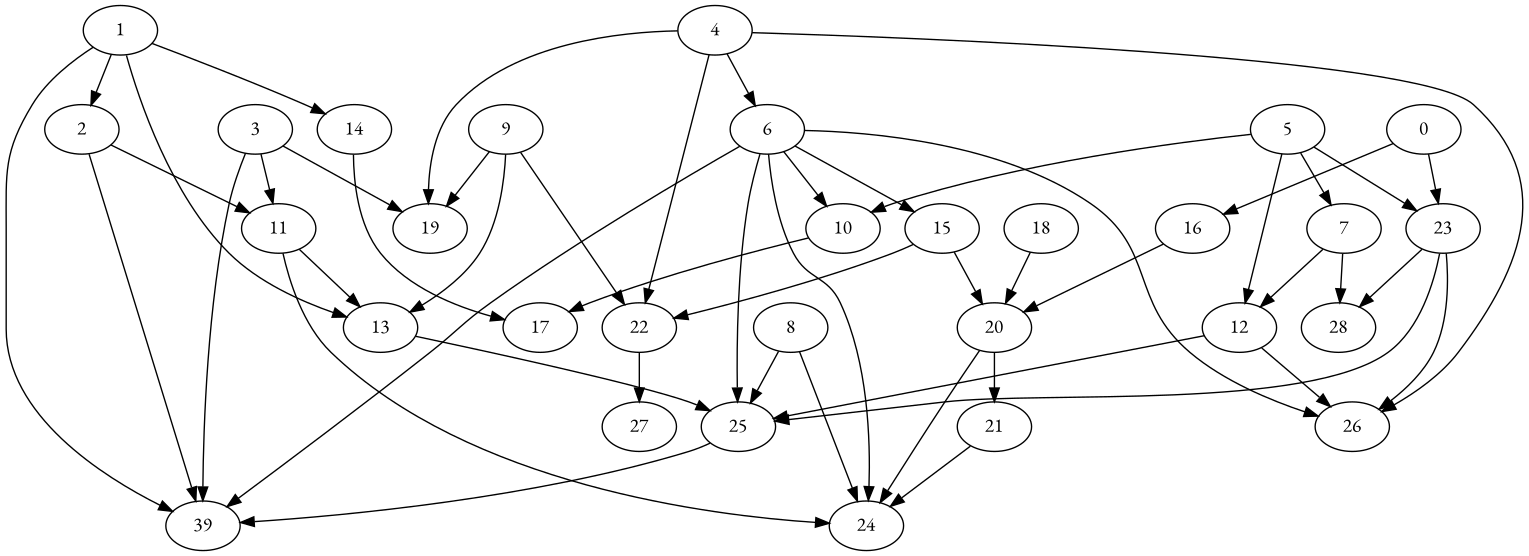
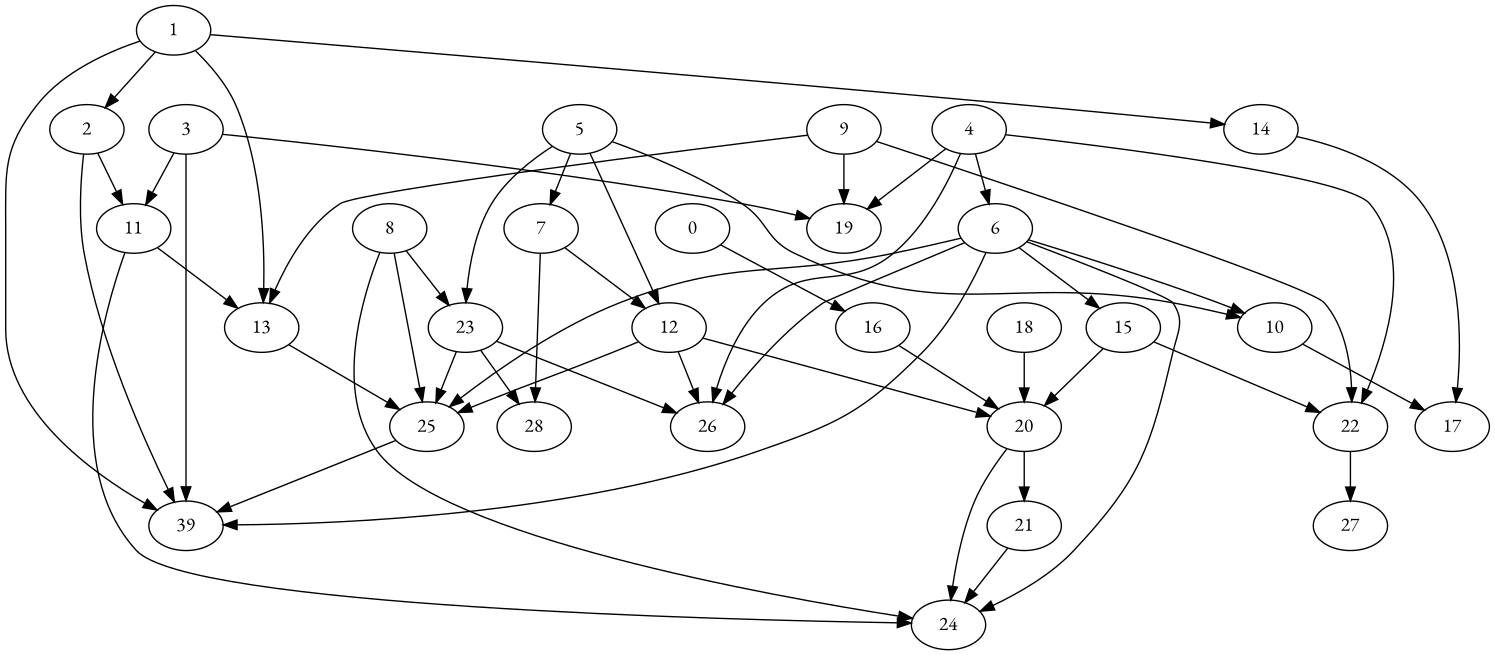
(1432, 172) -> (423, 273)
none -> (840, 375)
